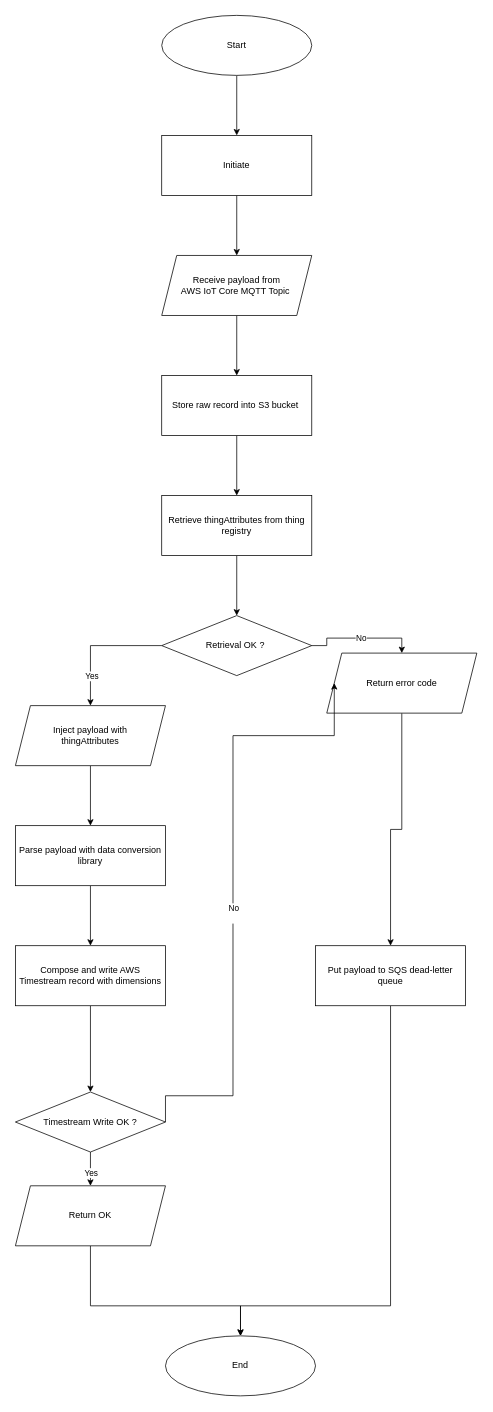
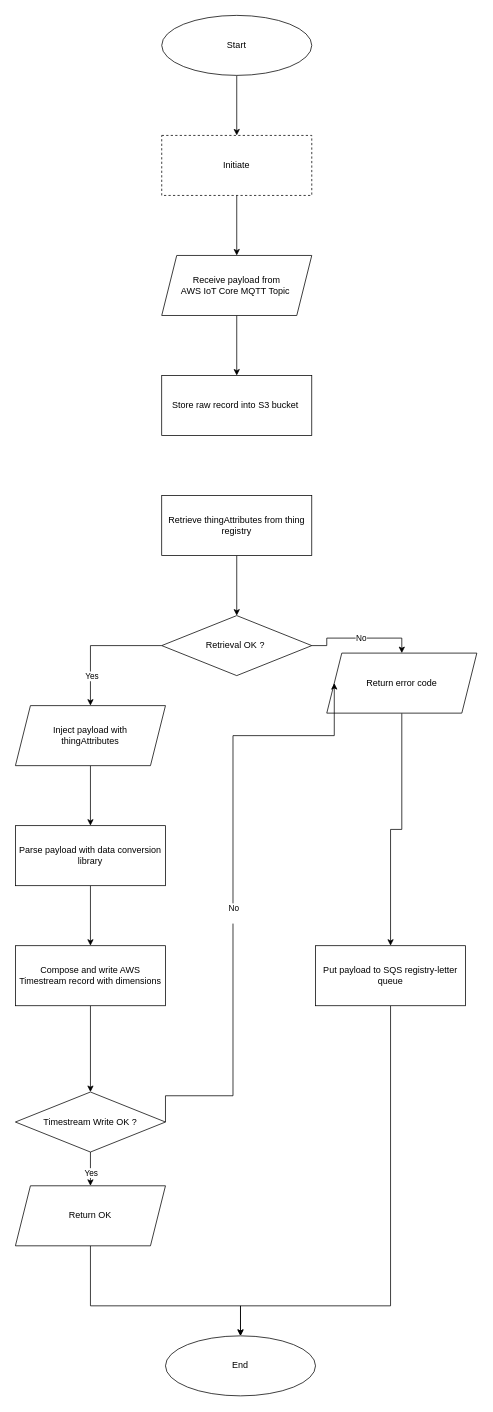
(237, 165) -> (237, 165)
(237, 462) -> none
(390, 975) -> (390, 975)
